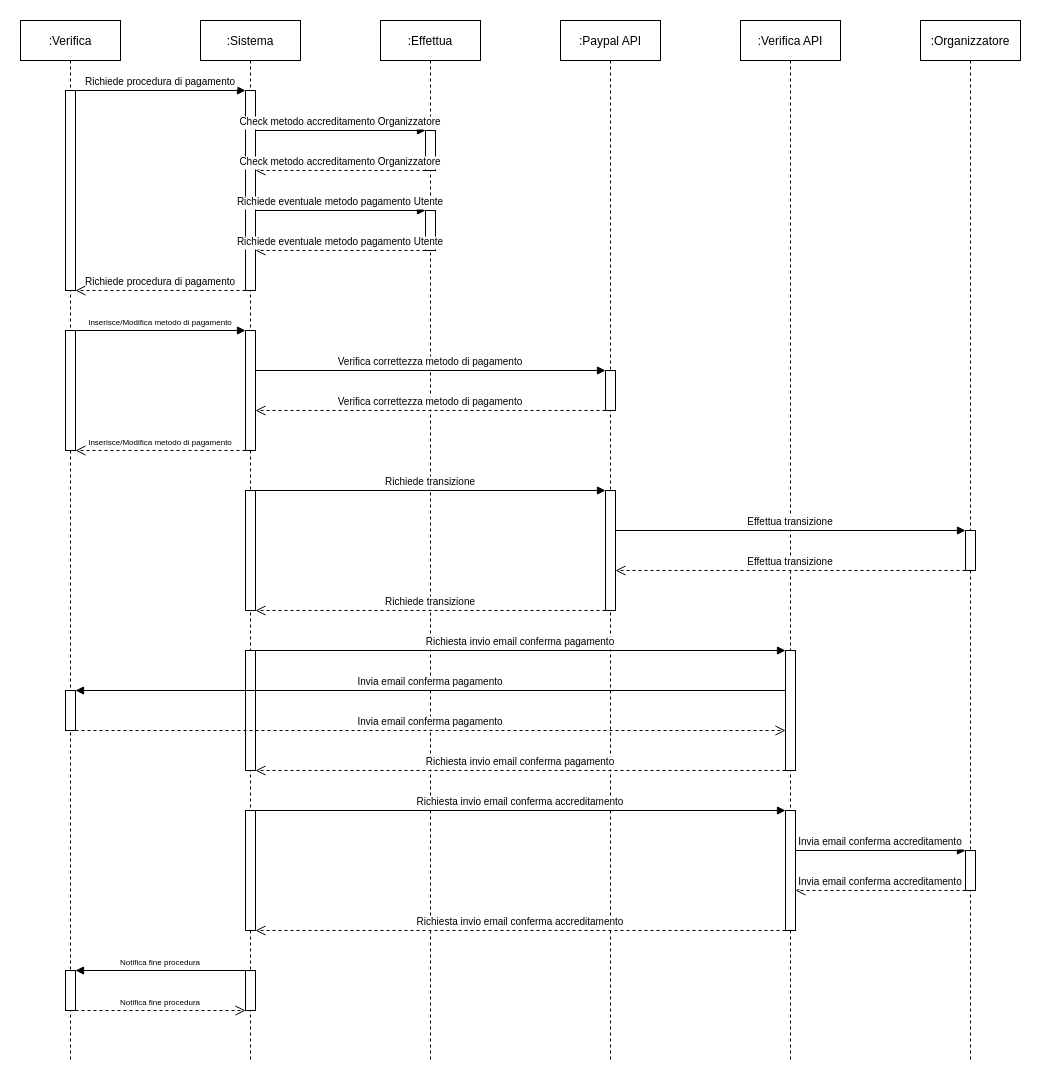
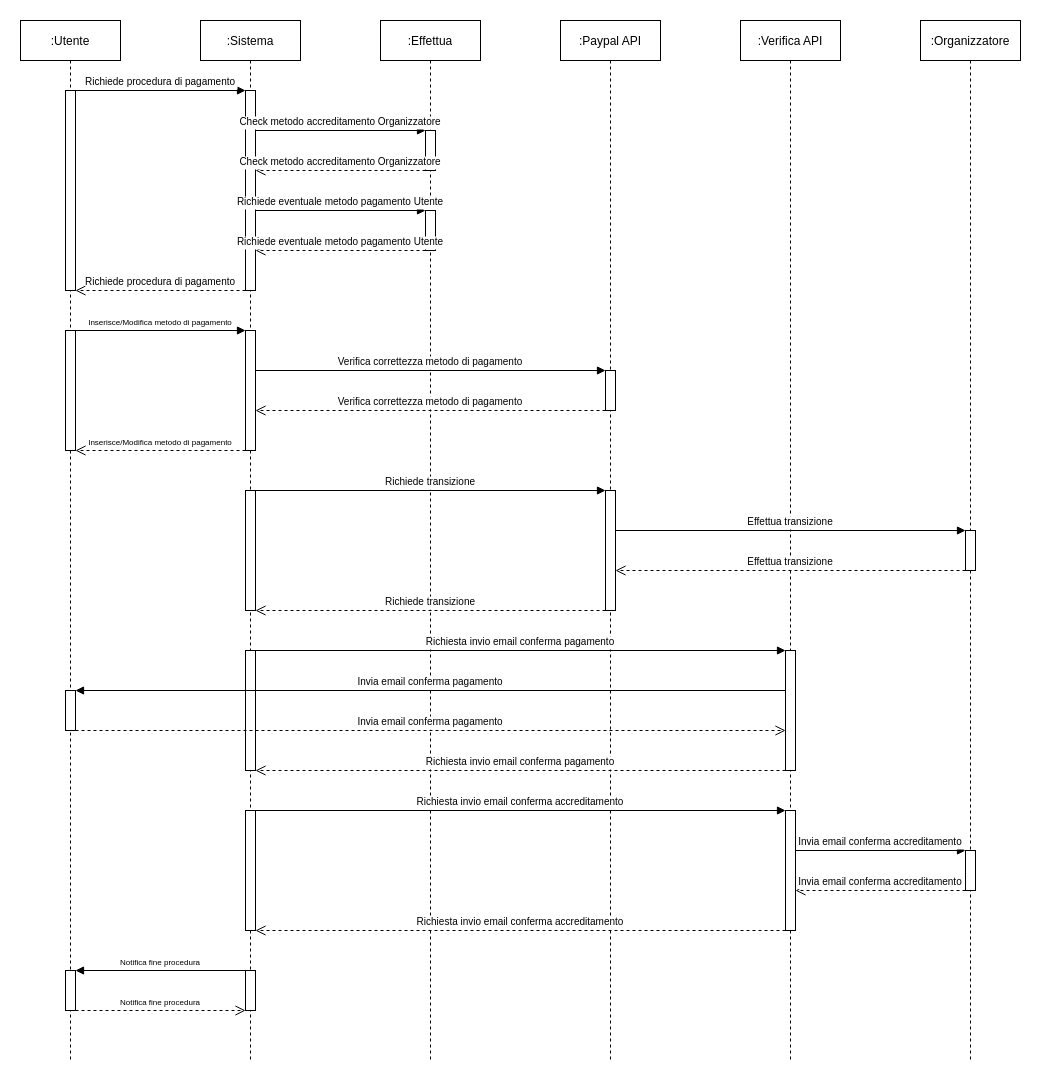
(70, 41) -> (70, 41)
